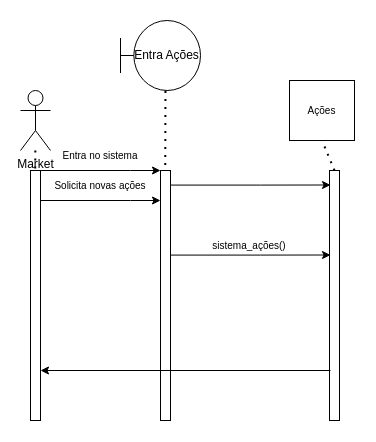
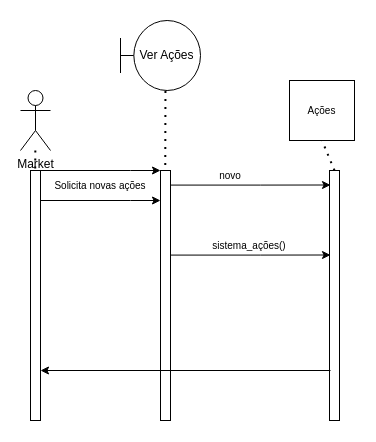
(167, 56) -> (167, 56)
(101, 156) -> none
none -> (231, 176)
